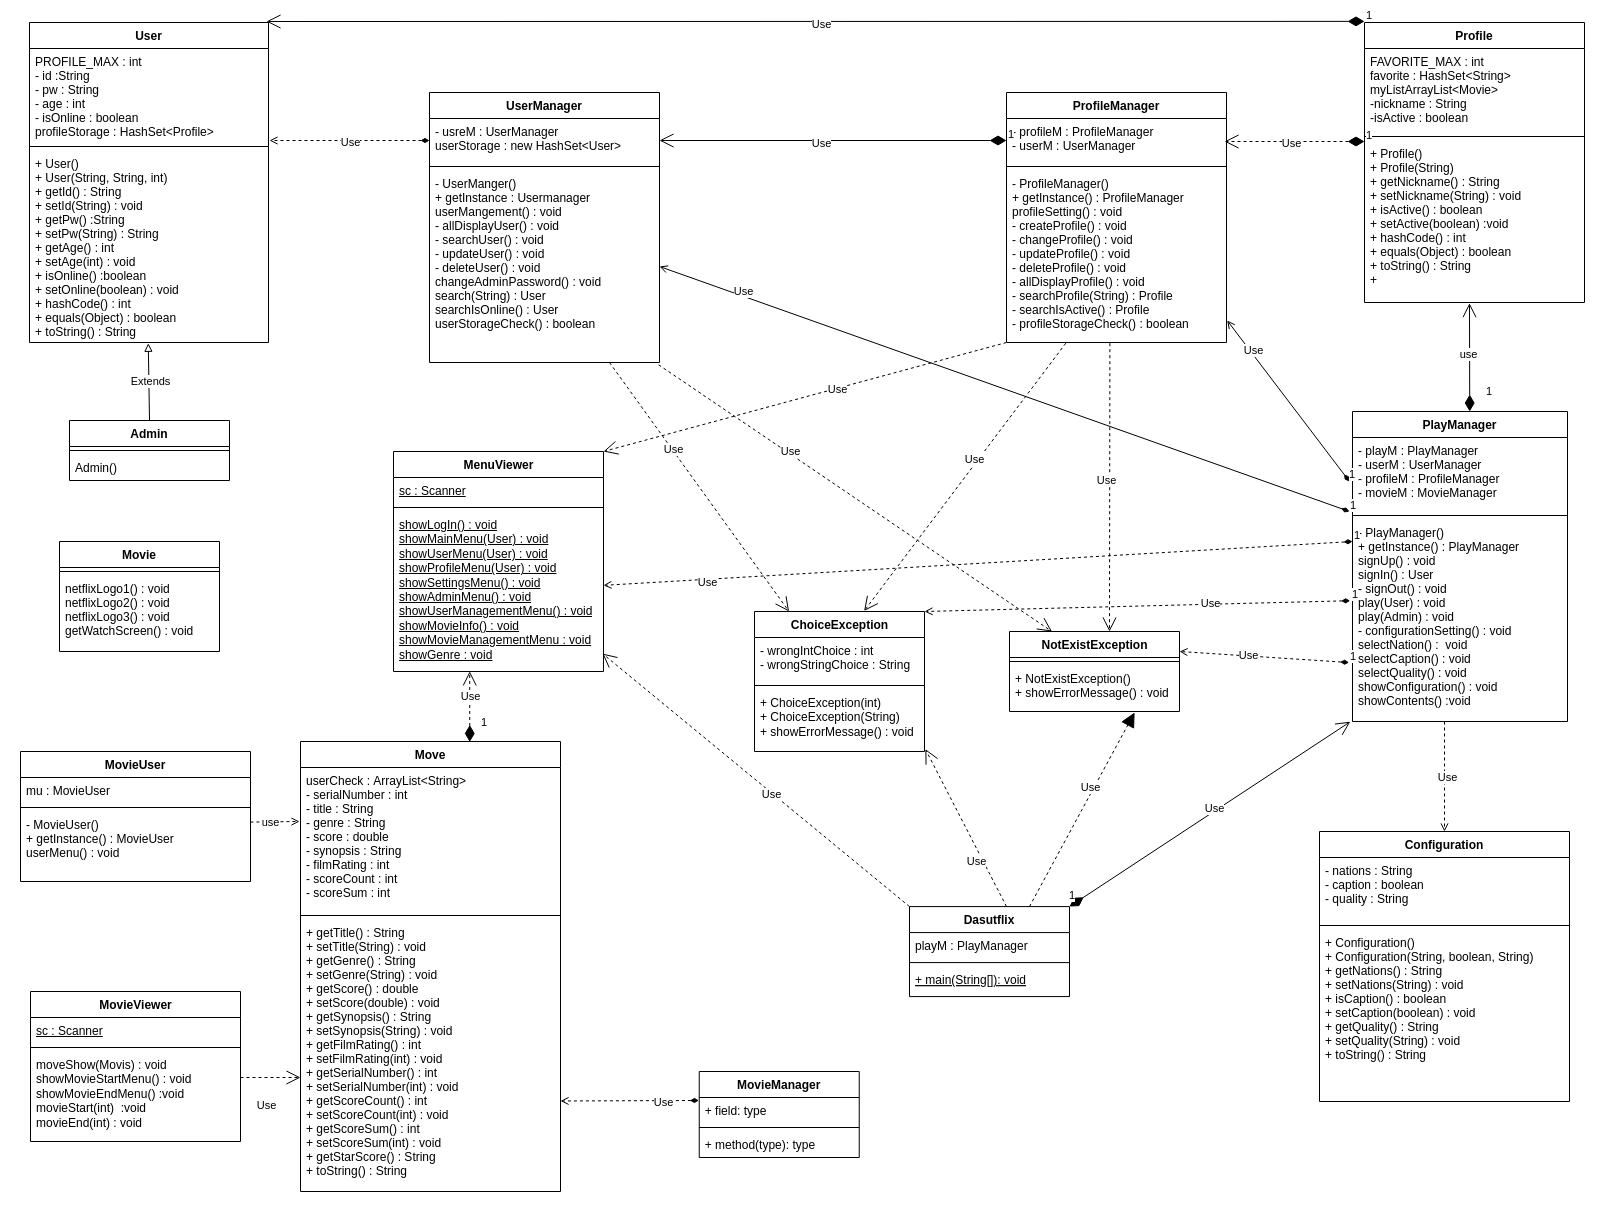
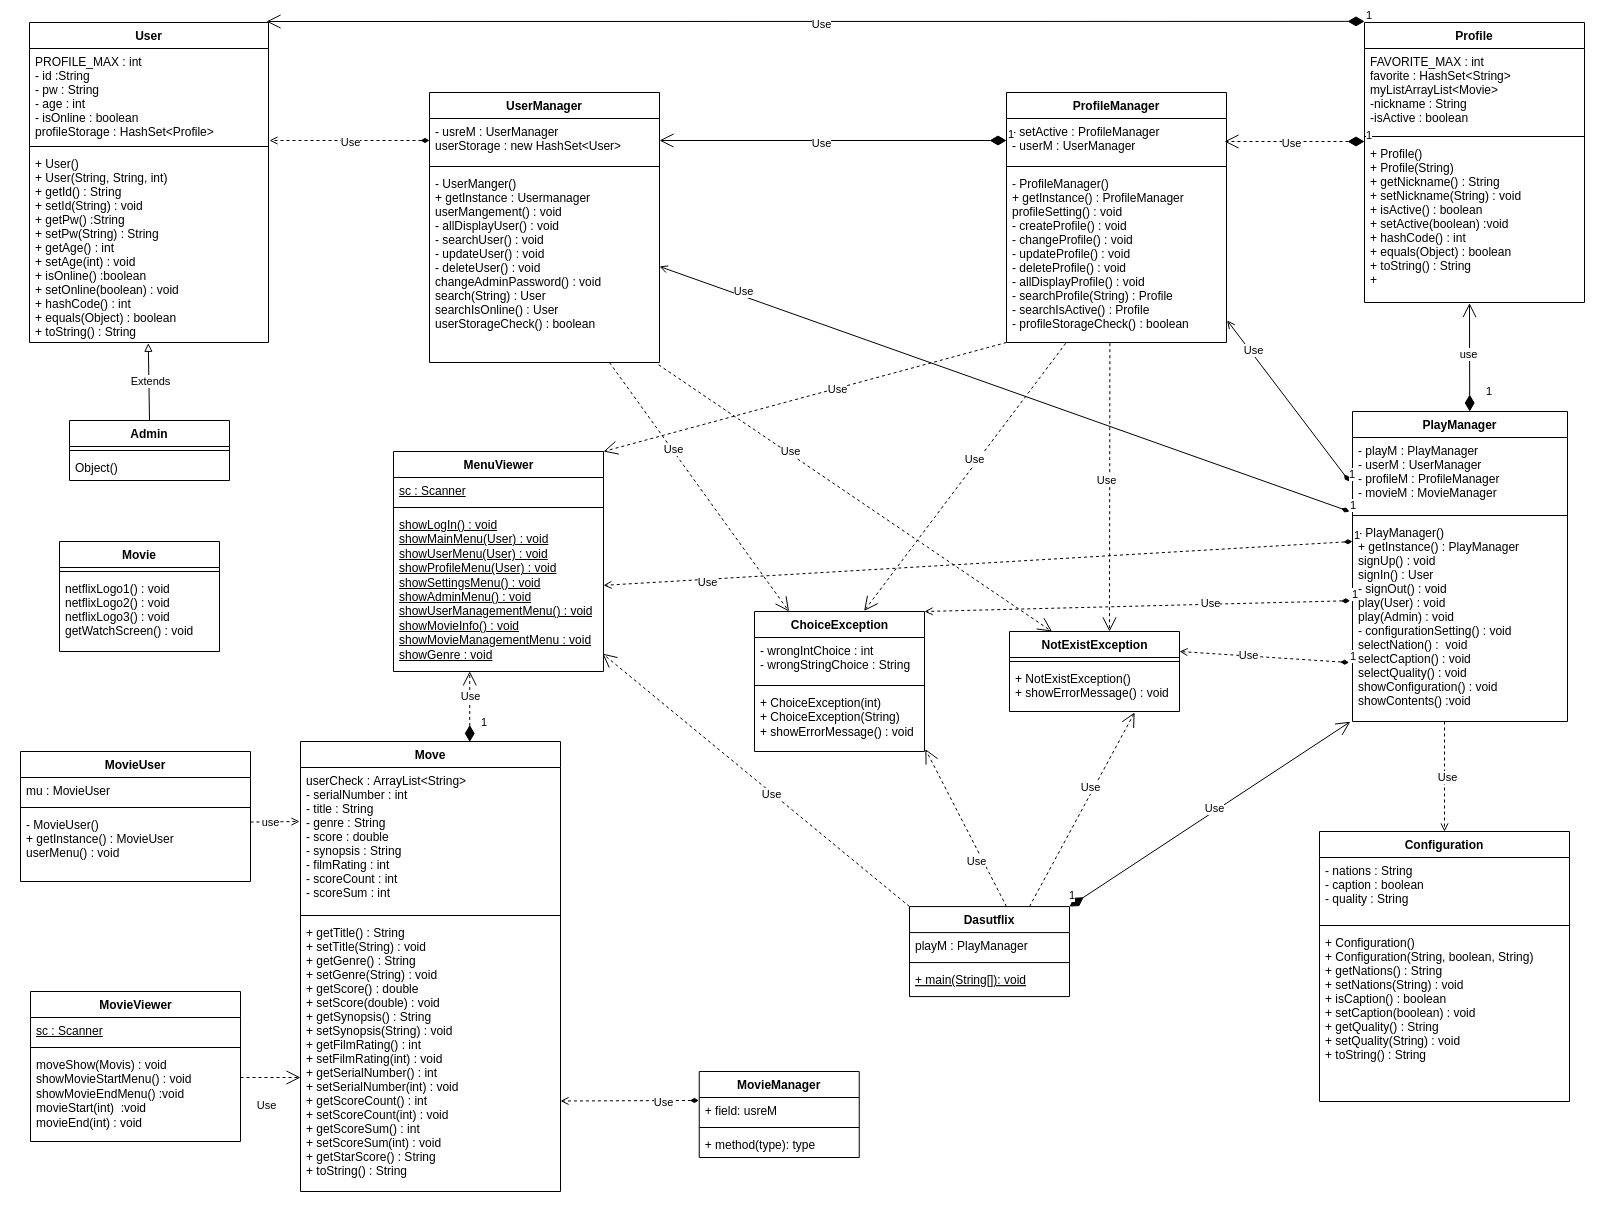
(1092, 132) -> (1097, 132)
(97, 468) -> (102, 468)
(1127, 726) -> (1130, 721)
(741, 1111) -> (744, 1111)
